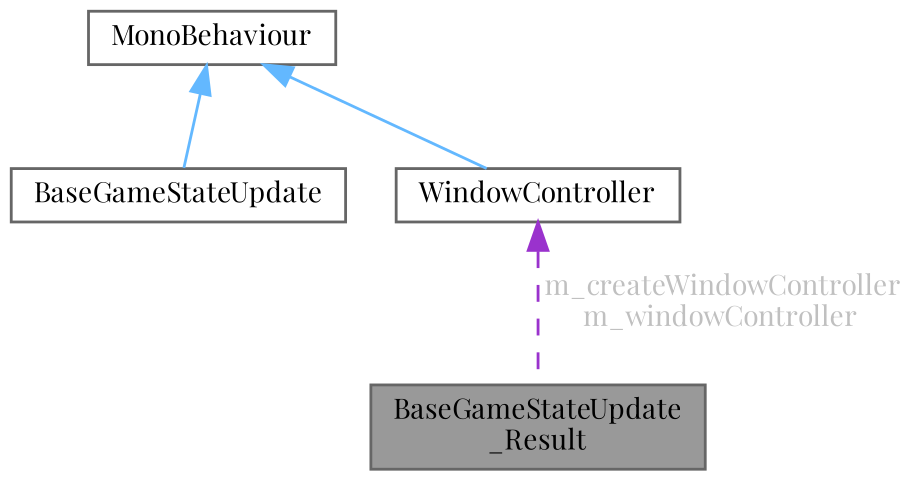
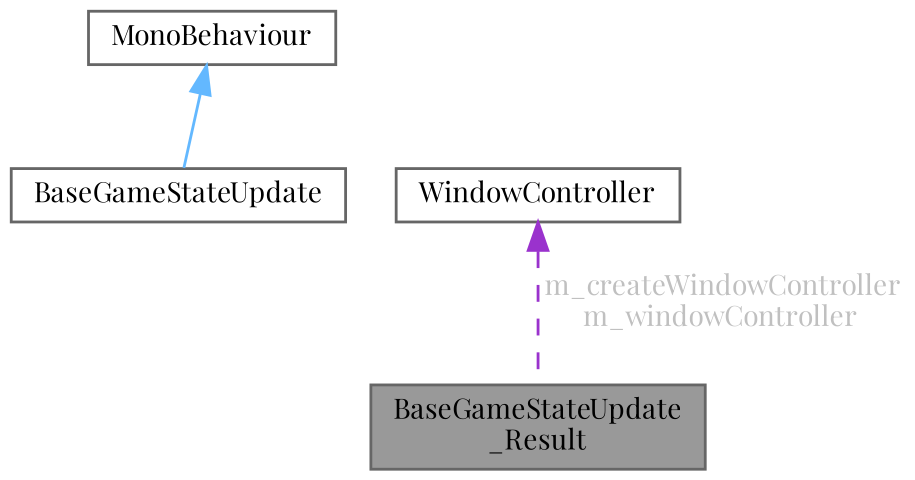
(388, 123) -> none
